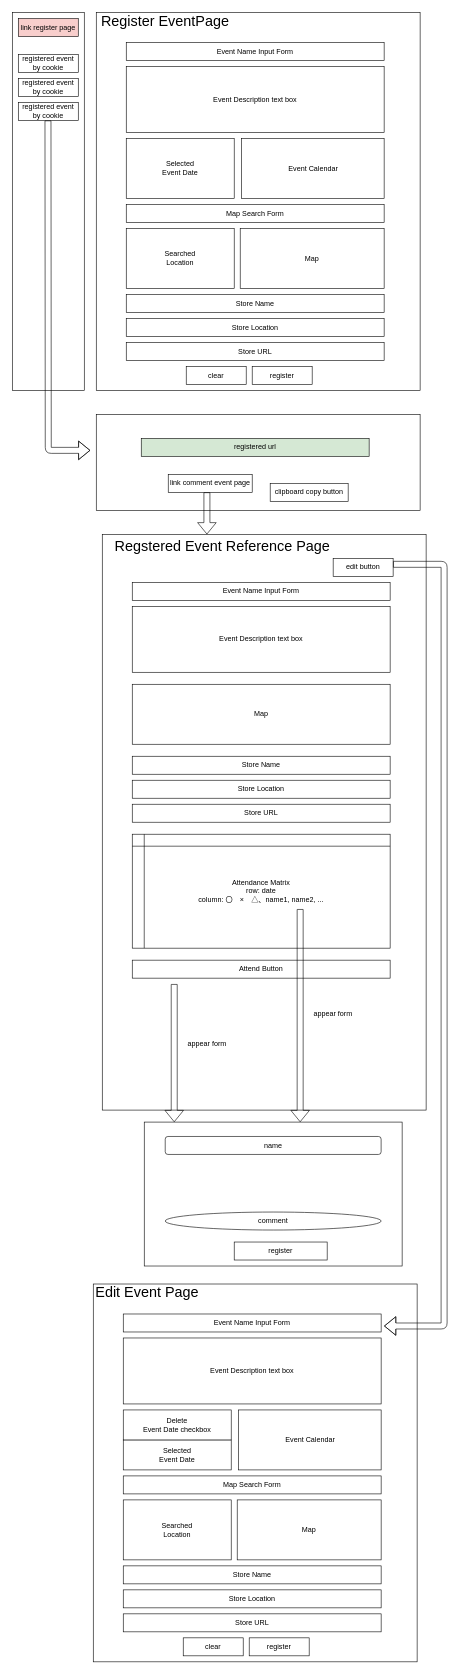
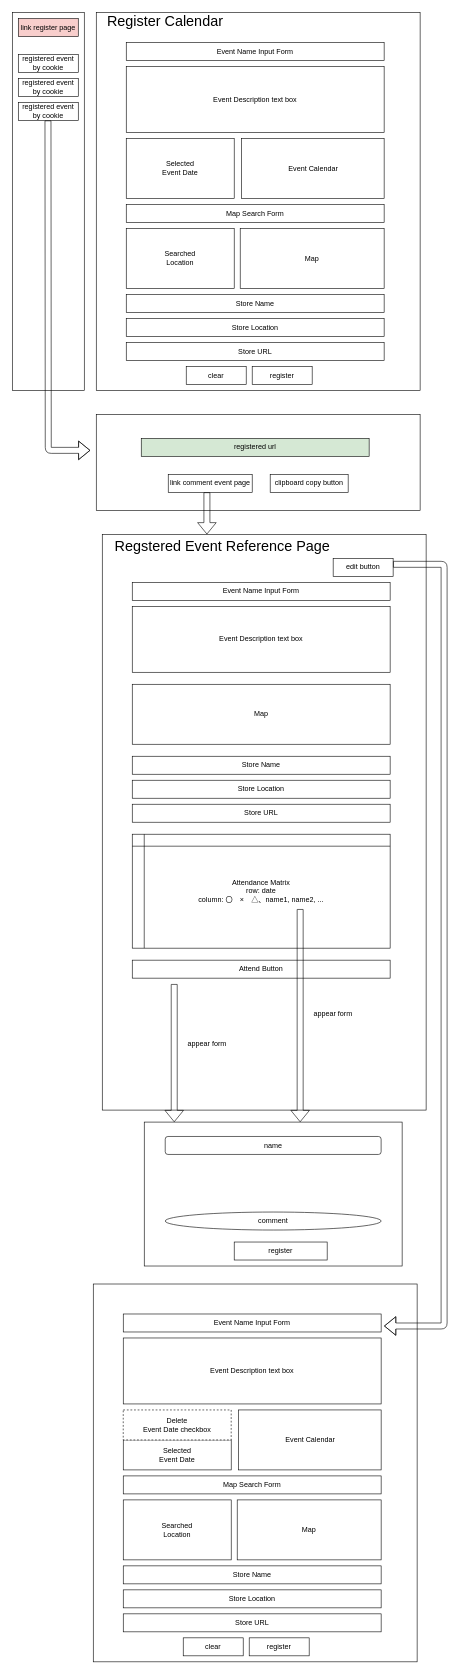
(165, 21) -> (165, 21)
(309, 492) -> (309, 483)
(147, 1293) -> none
(177, 1425) -> (177, 1425)
